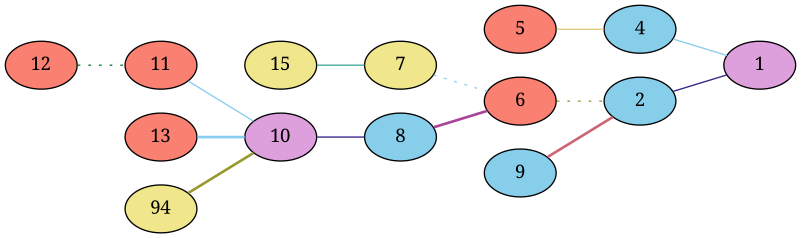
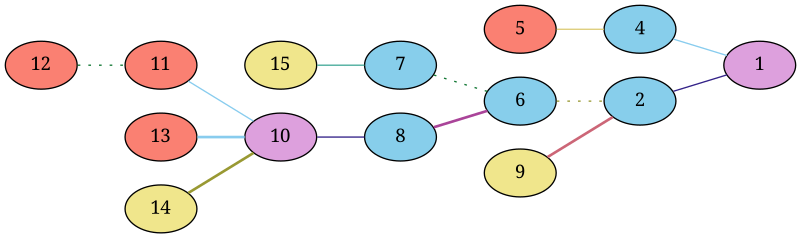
(400, 65) -> (400, 65)
(461, 83) -> (461, 83)
(520, 101) -> (520, 101)
(520, 173) -> (520, 173)
(161, 209) -> (161, 209)
